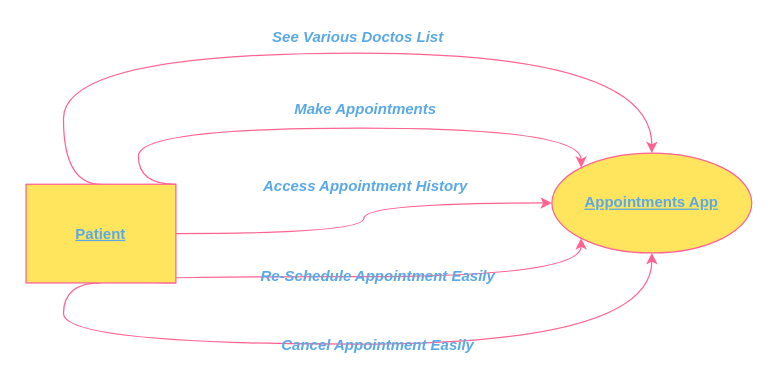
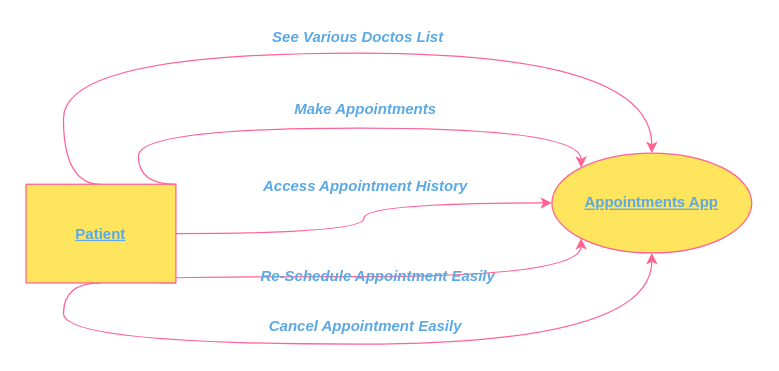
(378, 346) -> (366, 327)
